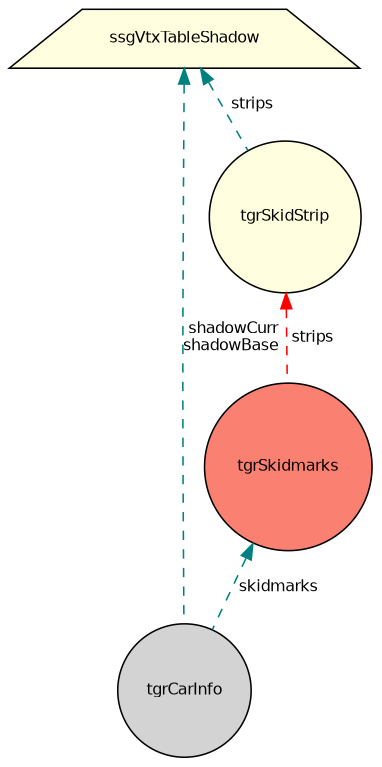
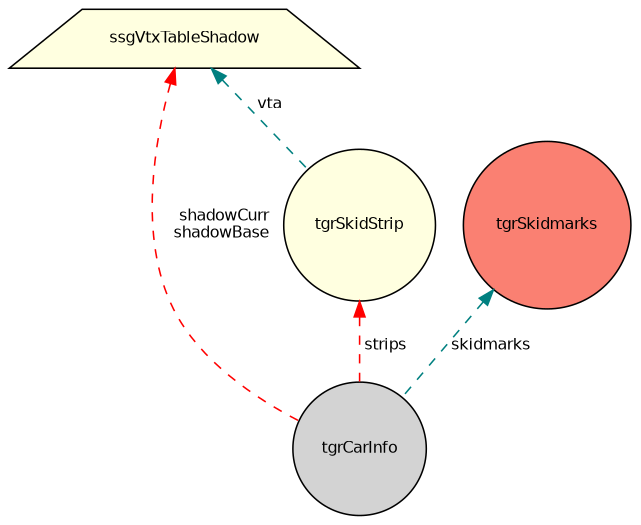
(250, 105) -> (267, 105)
(287, 346) -> (360, 349)
(183, 354) -> (162, 281)
